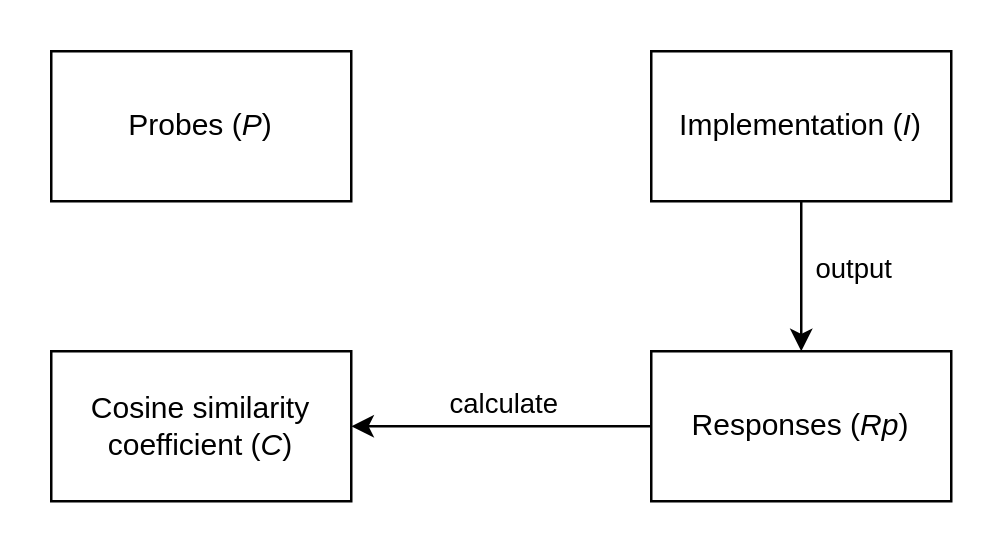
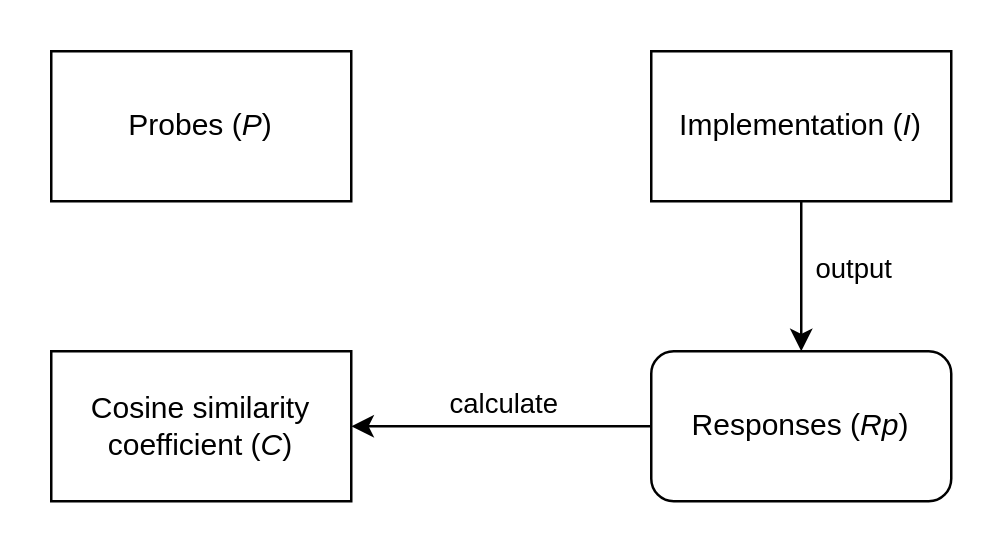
(801, 426) -> (801, 426)
